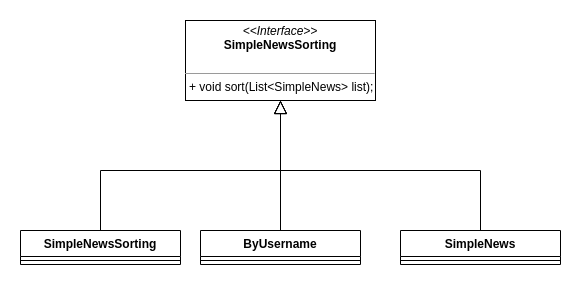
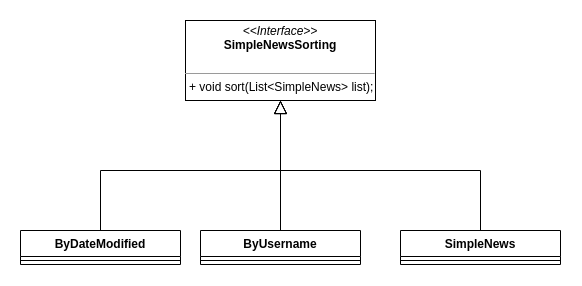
(100, 244) -> (100, 244)
